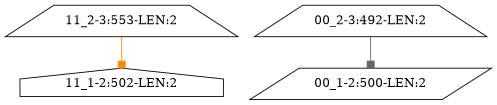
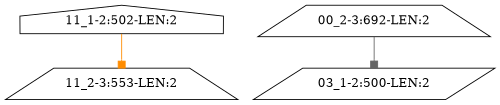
(371, 21) -> (374, 21)
(122, 48) -> (122, 47)
(371, 84) -> (374, 84)
